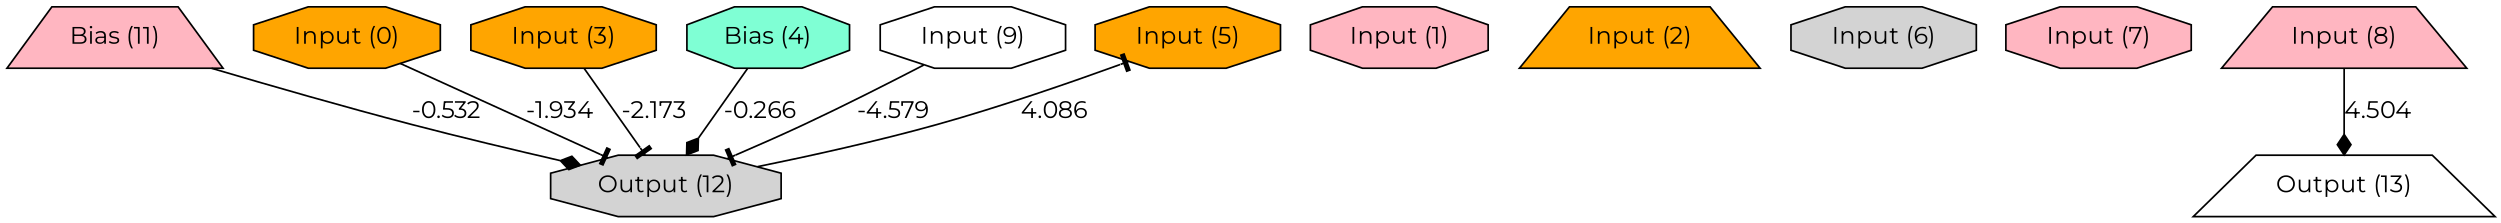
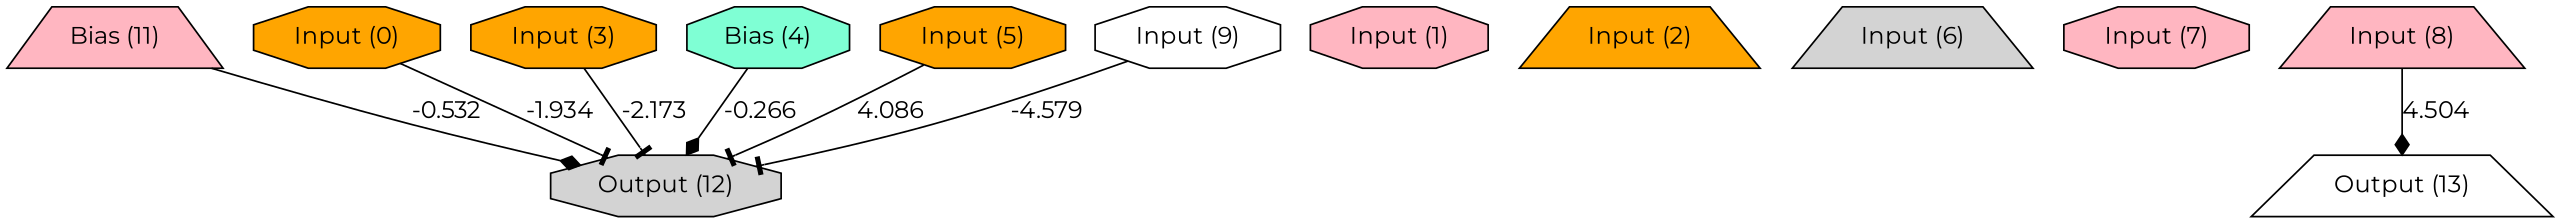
(1884, 38) -> (1913, 38)
(941, 123) -> (830, 112)
